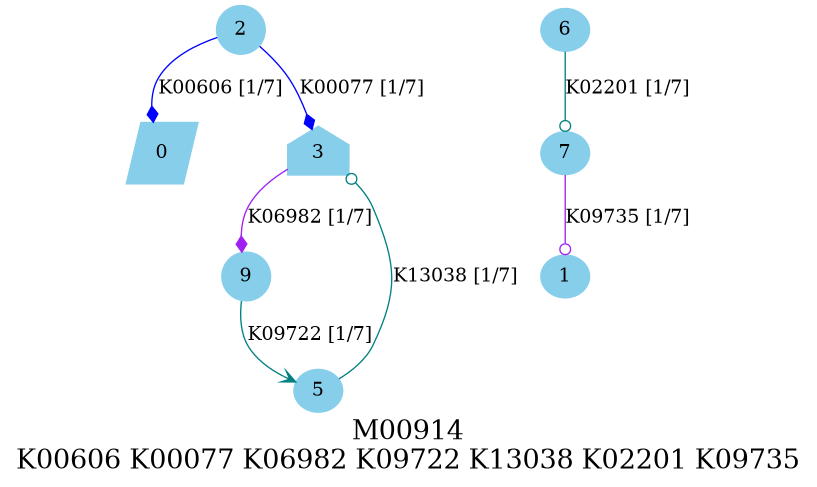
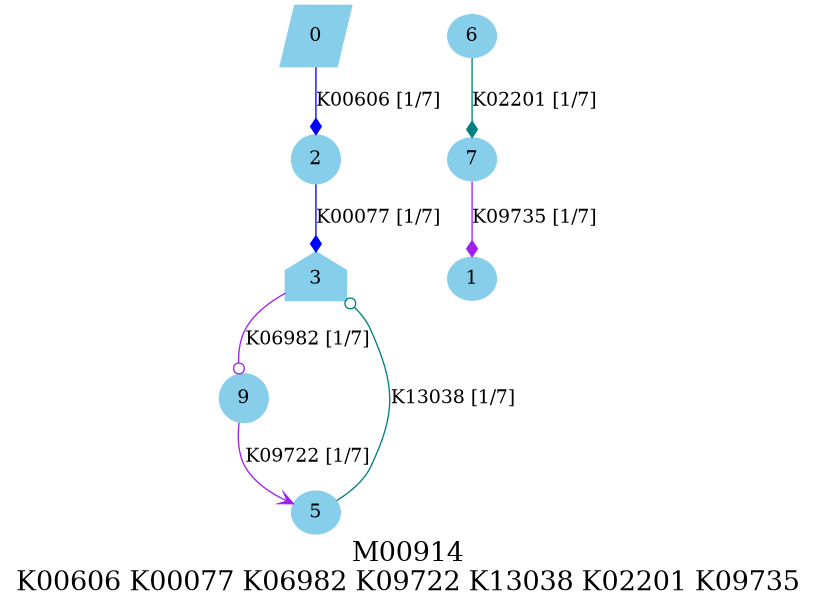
(173, 62) -> (316, 93)
(565, 86) -> (472, 90)
(255, 196) -> (251, 321)
(565, 209) -> (472, 211)
(248, 346) -> (246, 468)
